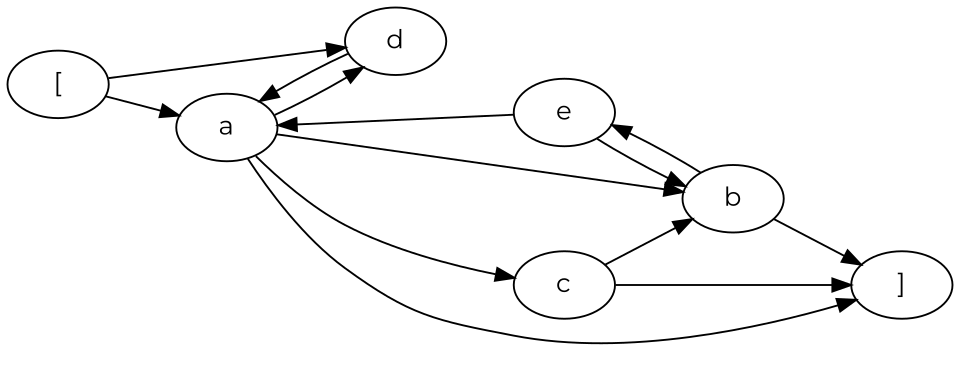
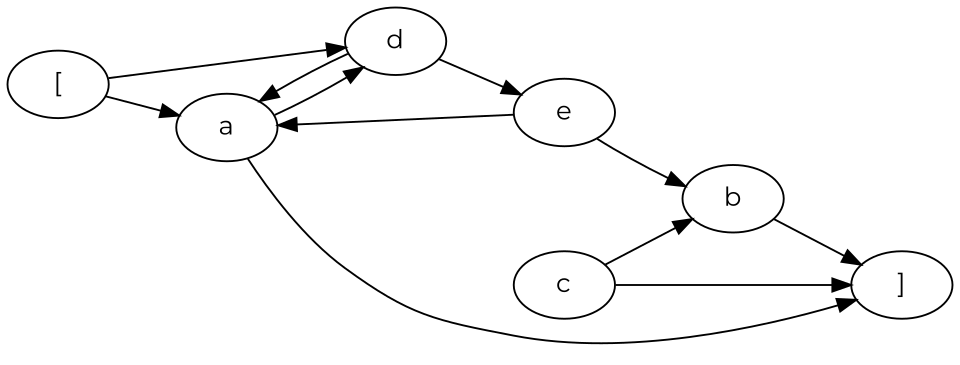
(666, 152) -> (471, 73)
(471, 162) -> none
(366, 235) -> none
